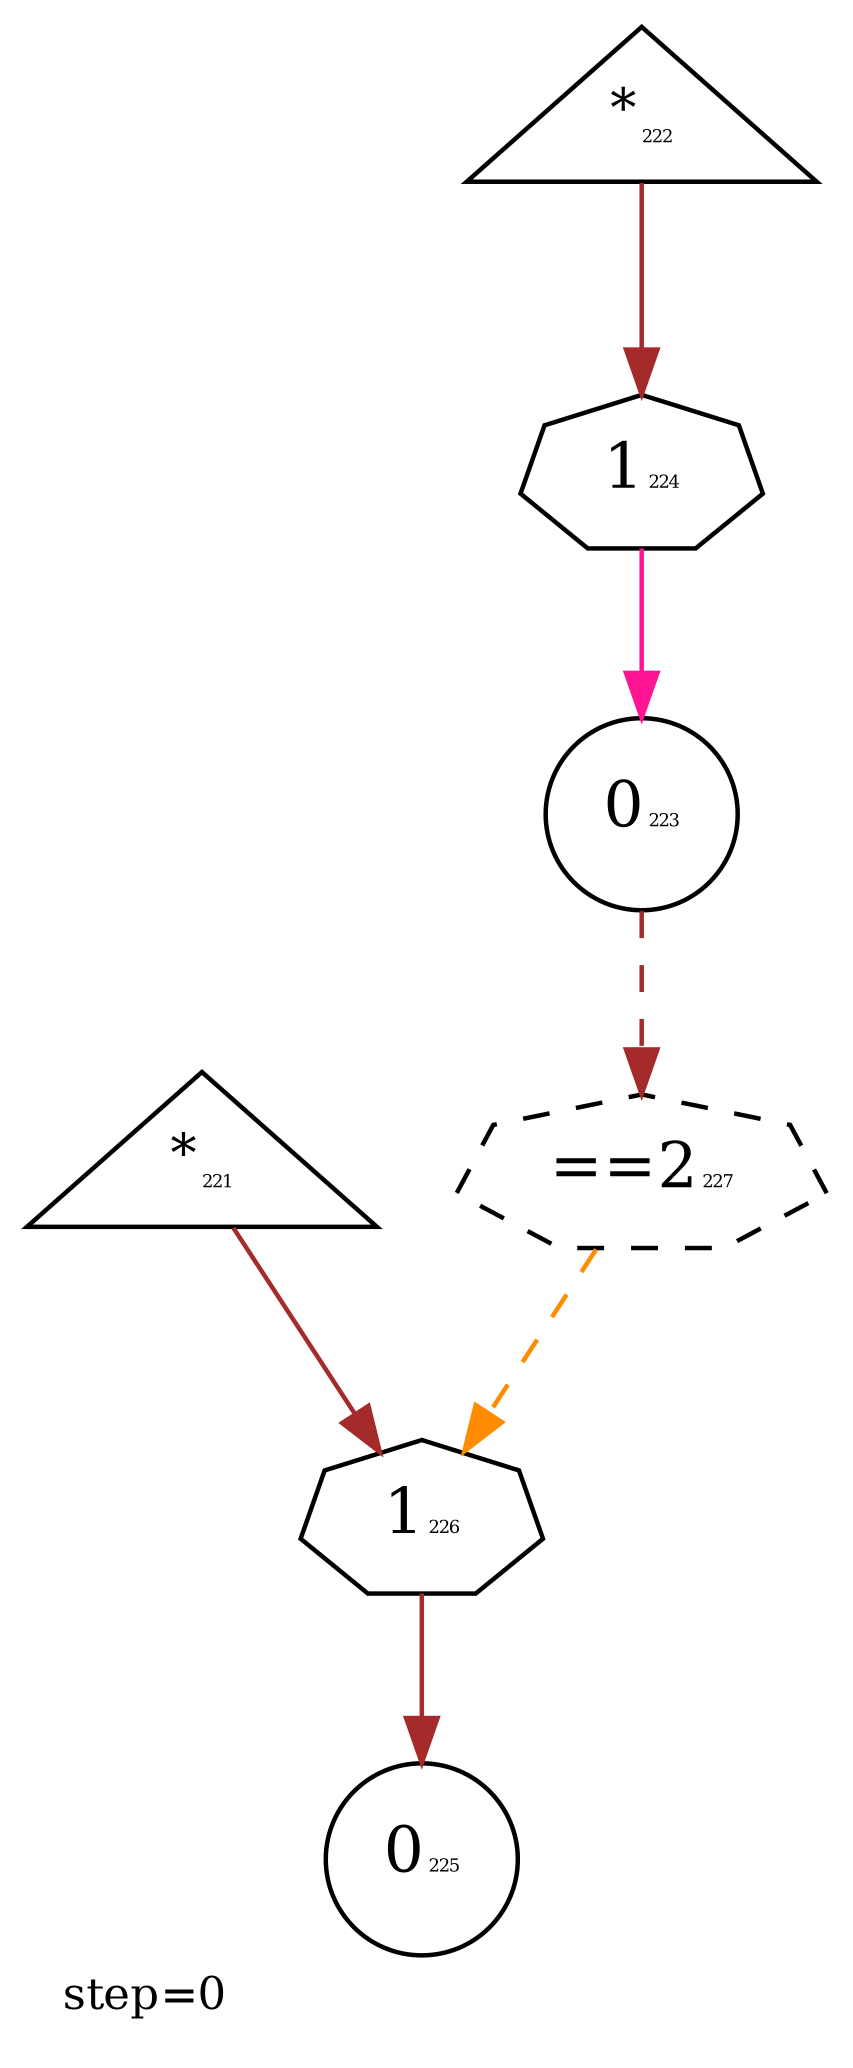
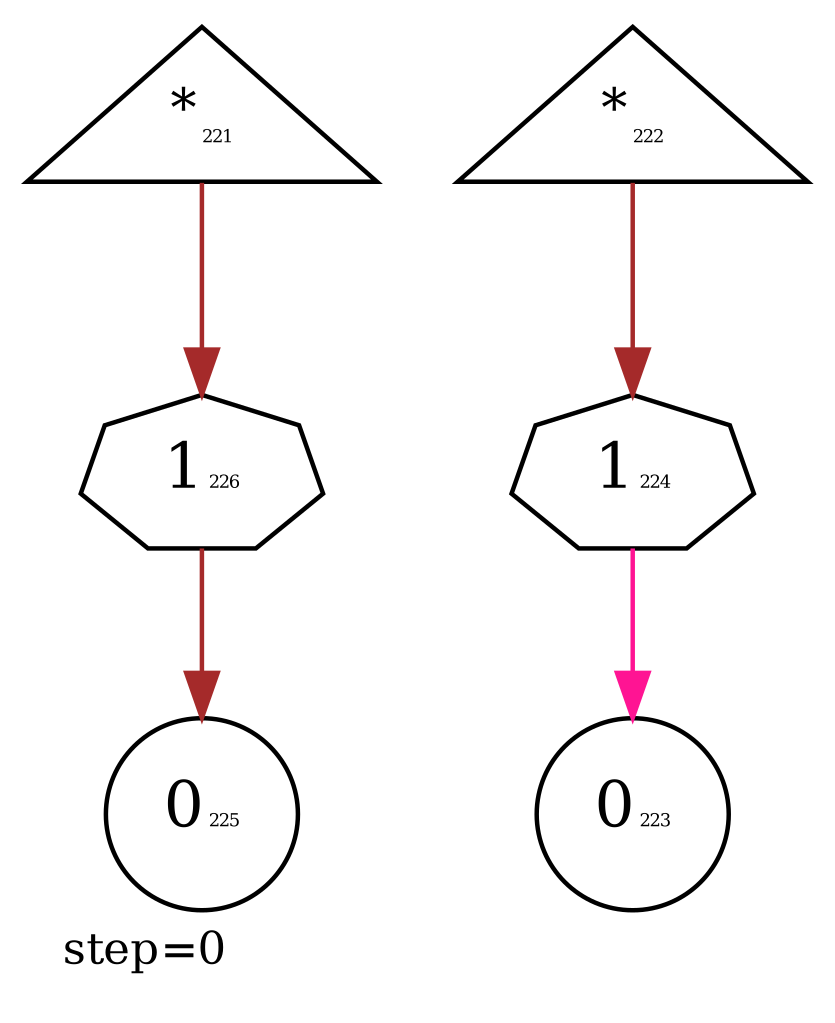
(642, 1175) -> none
